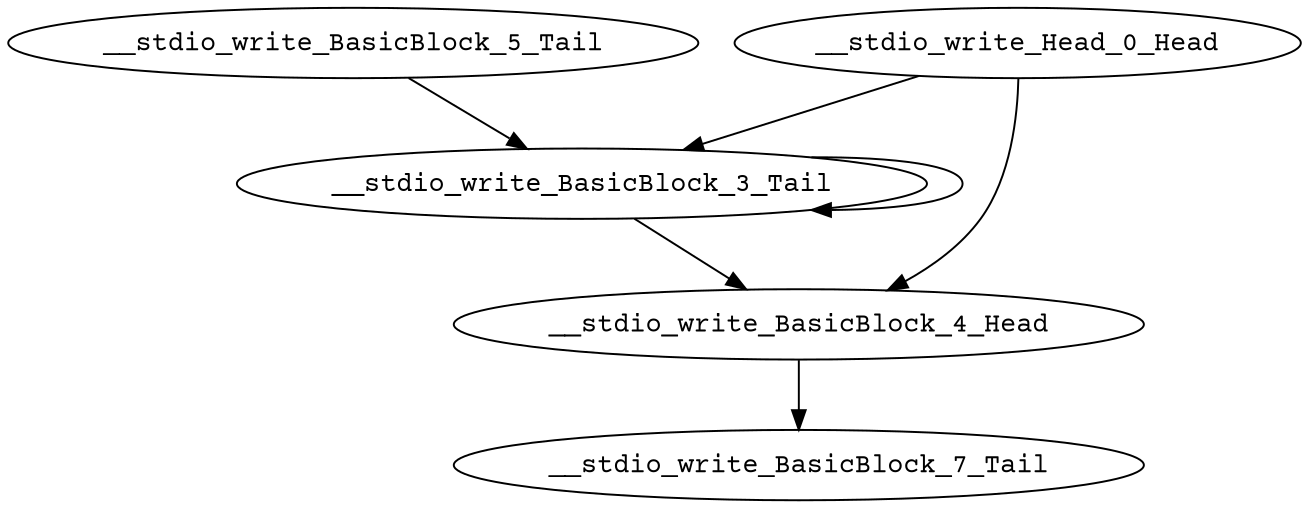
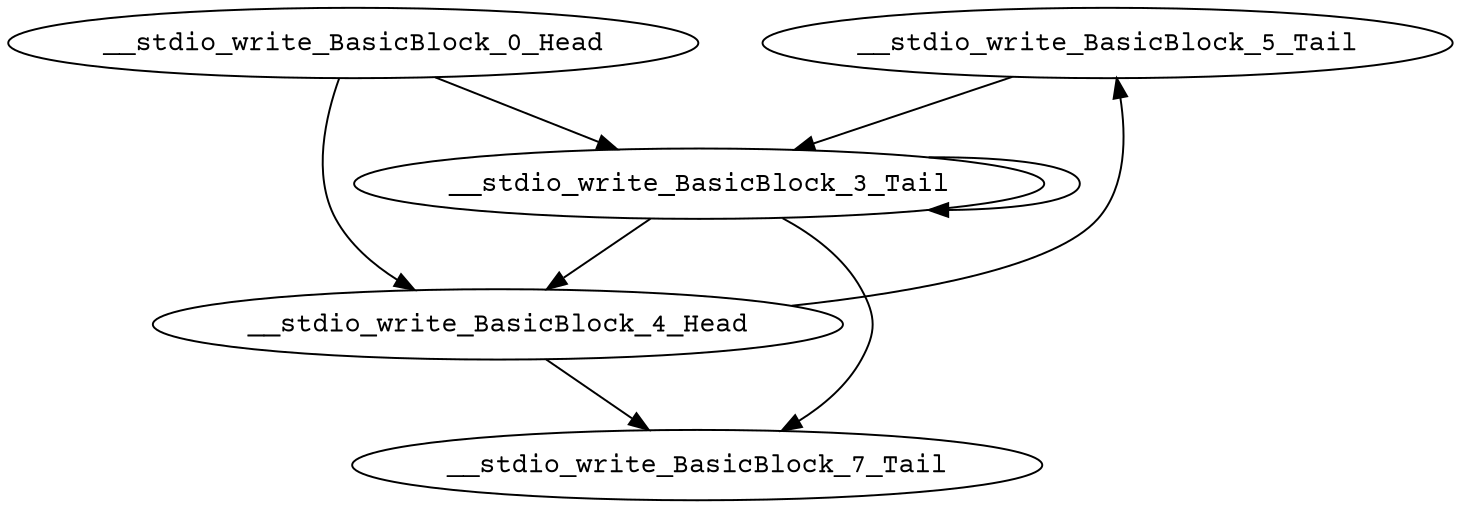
(1018, 43) -> (353, 43)
none -> (1013, 265)
none -> (872, 315)
